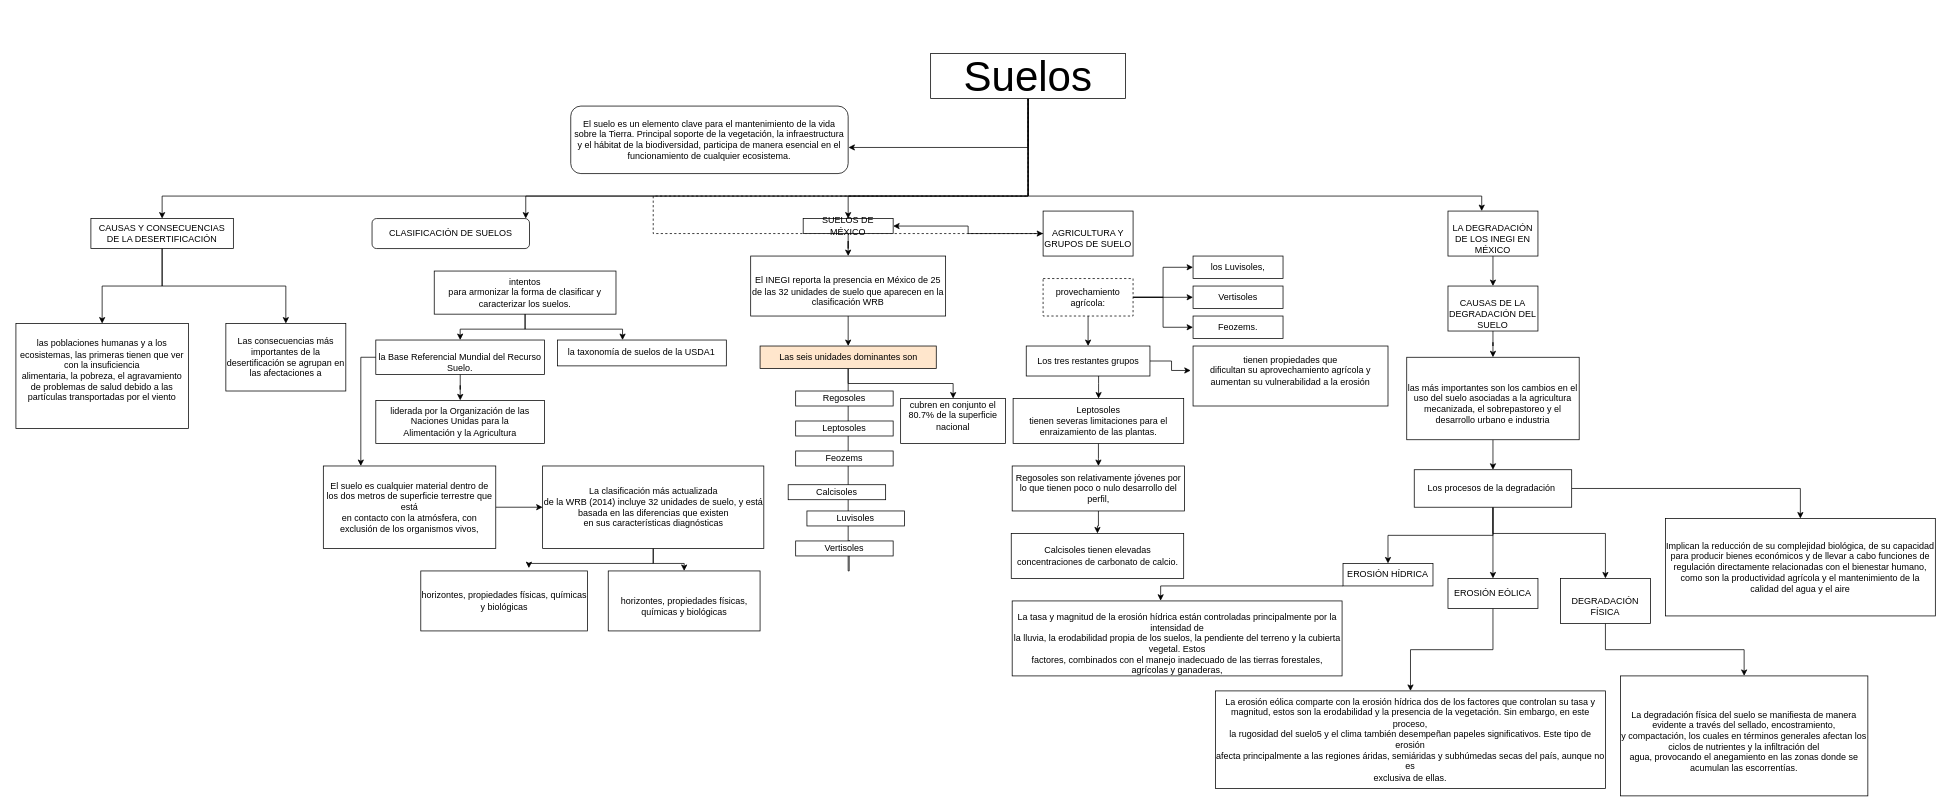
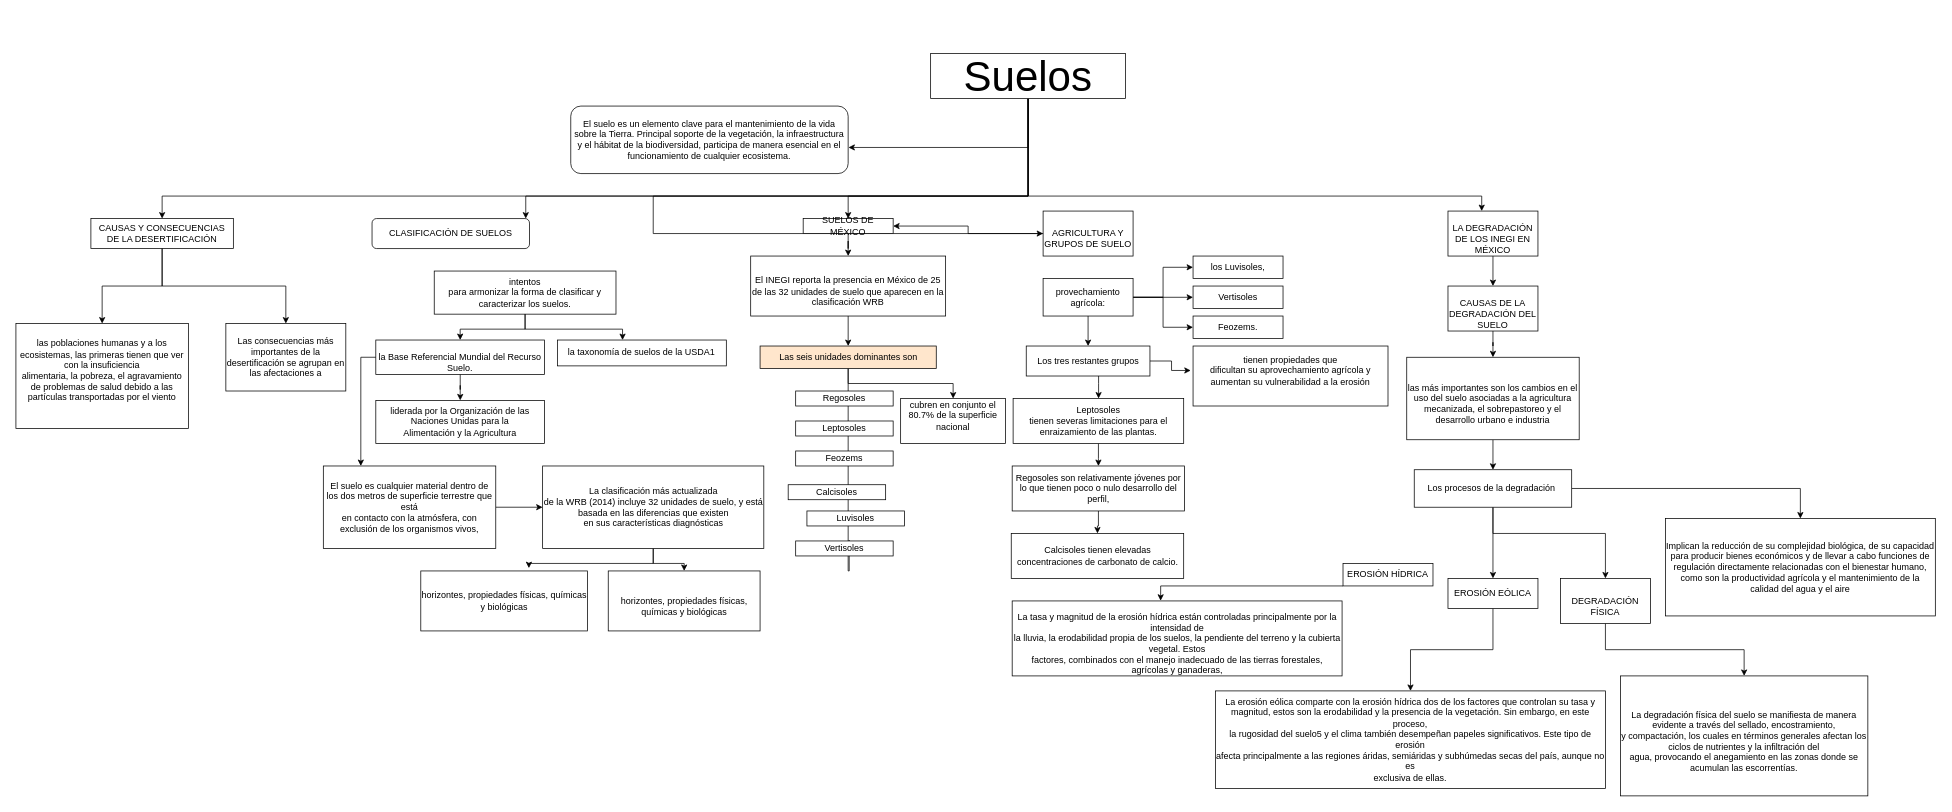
(709, 234) -> (709, 234)
(1088, 297) -> (1088, 297)
(1439, 536) -> none
